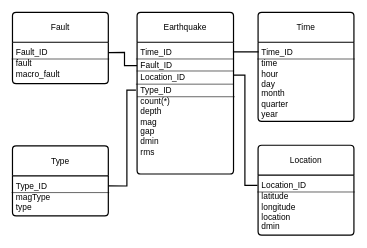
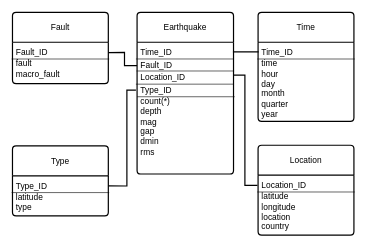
(30, 193) -> (30, 193)
(283, 201) -> (283, 201)
